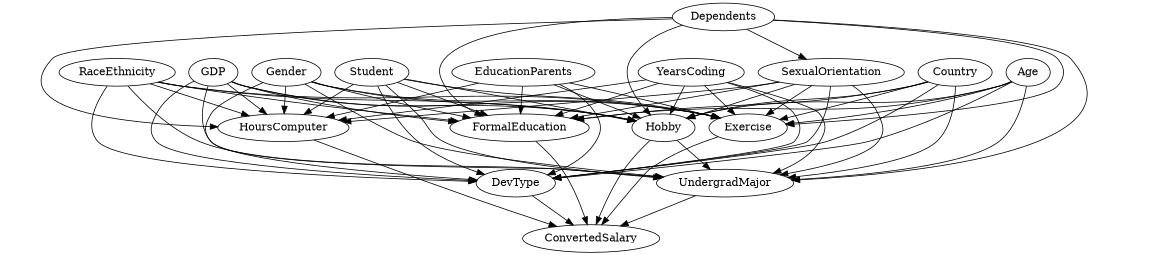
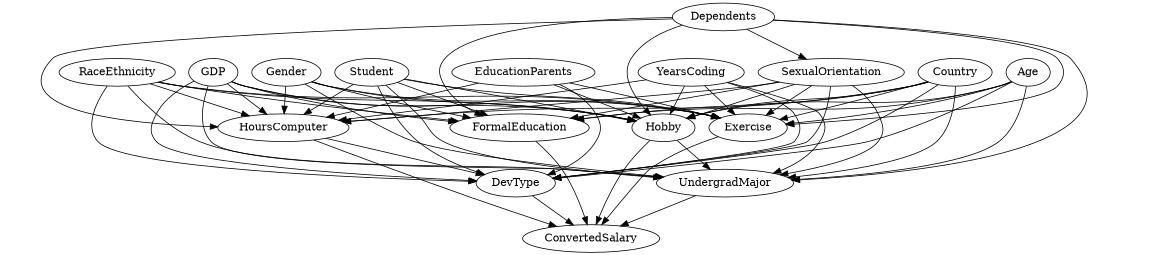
(522, 96) -> none
(611, 98) -> none
none -> (640, 108)
(293, 162) -> (401, 156)
